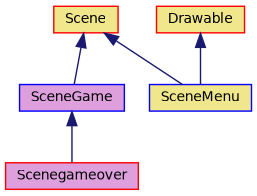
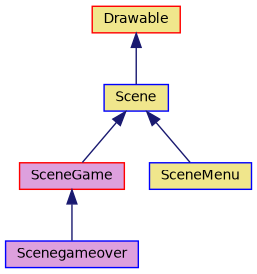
(86, 20) -> (136, 98)
(201, 66) -> (136, 66)
(72, 98) -> (72, 176)
(72, 176) -> (72, 254)
